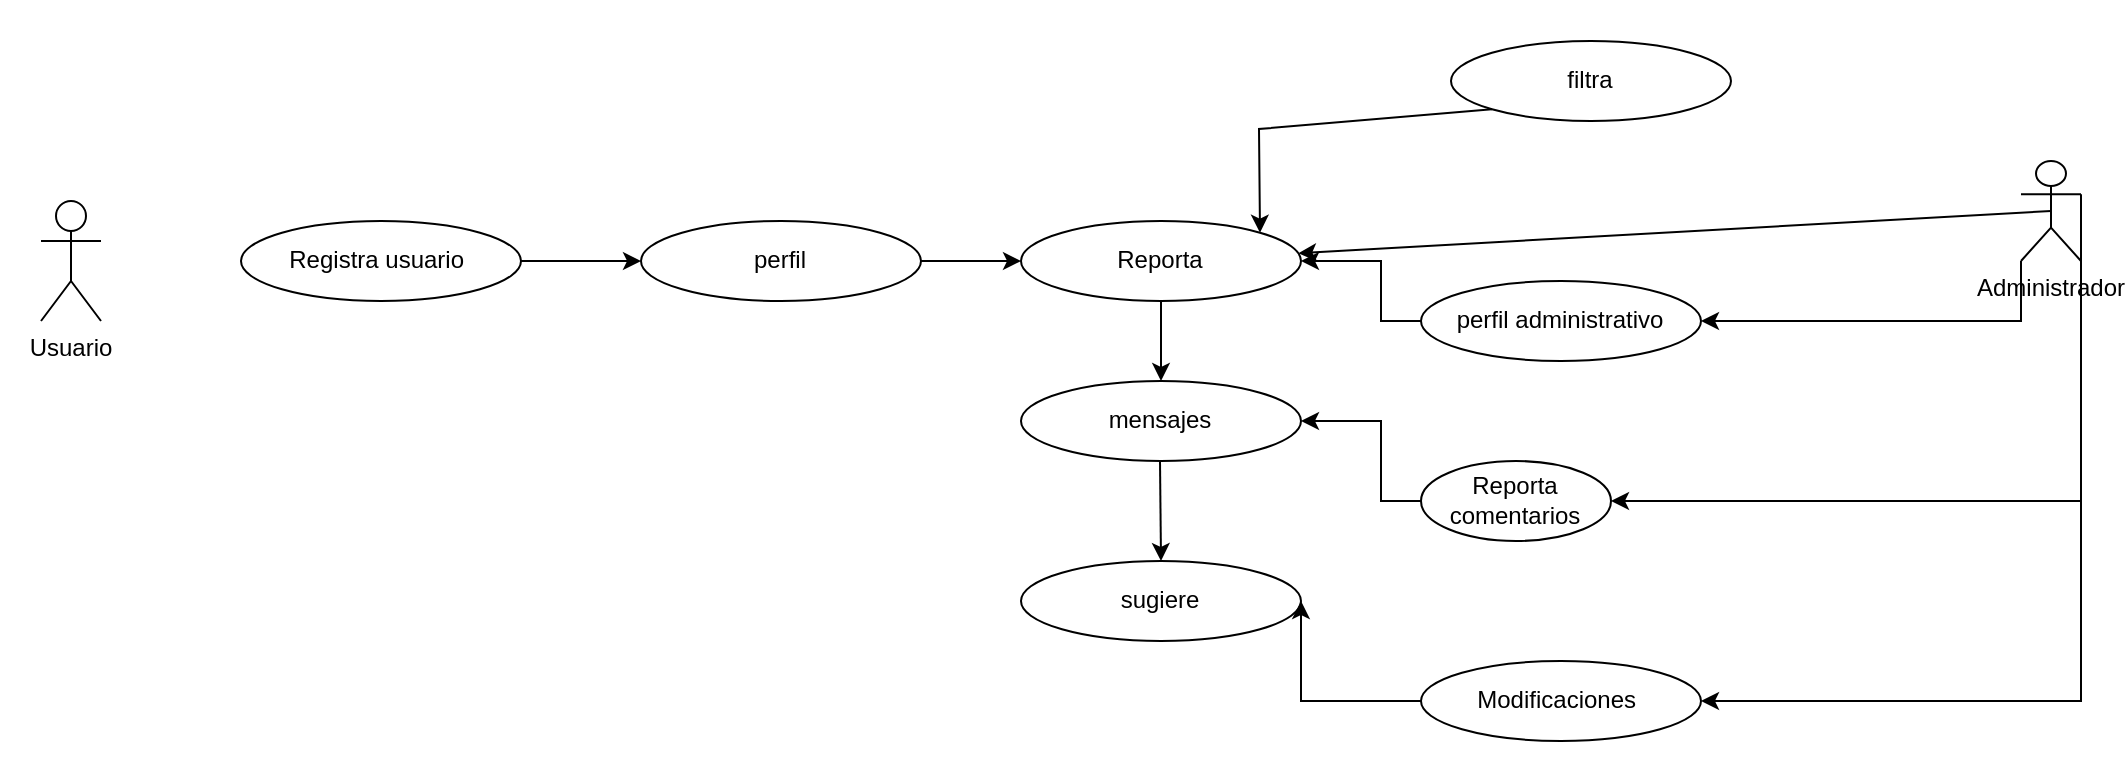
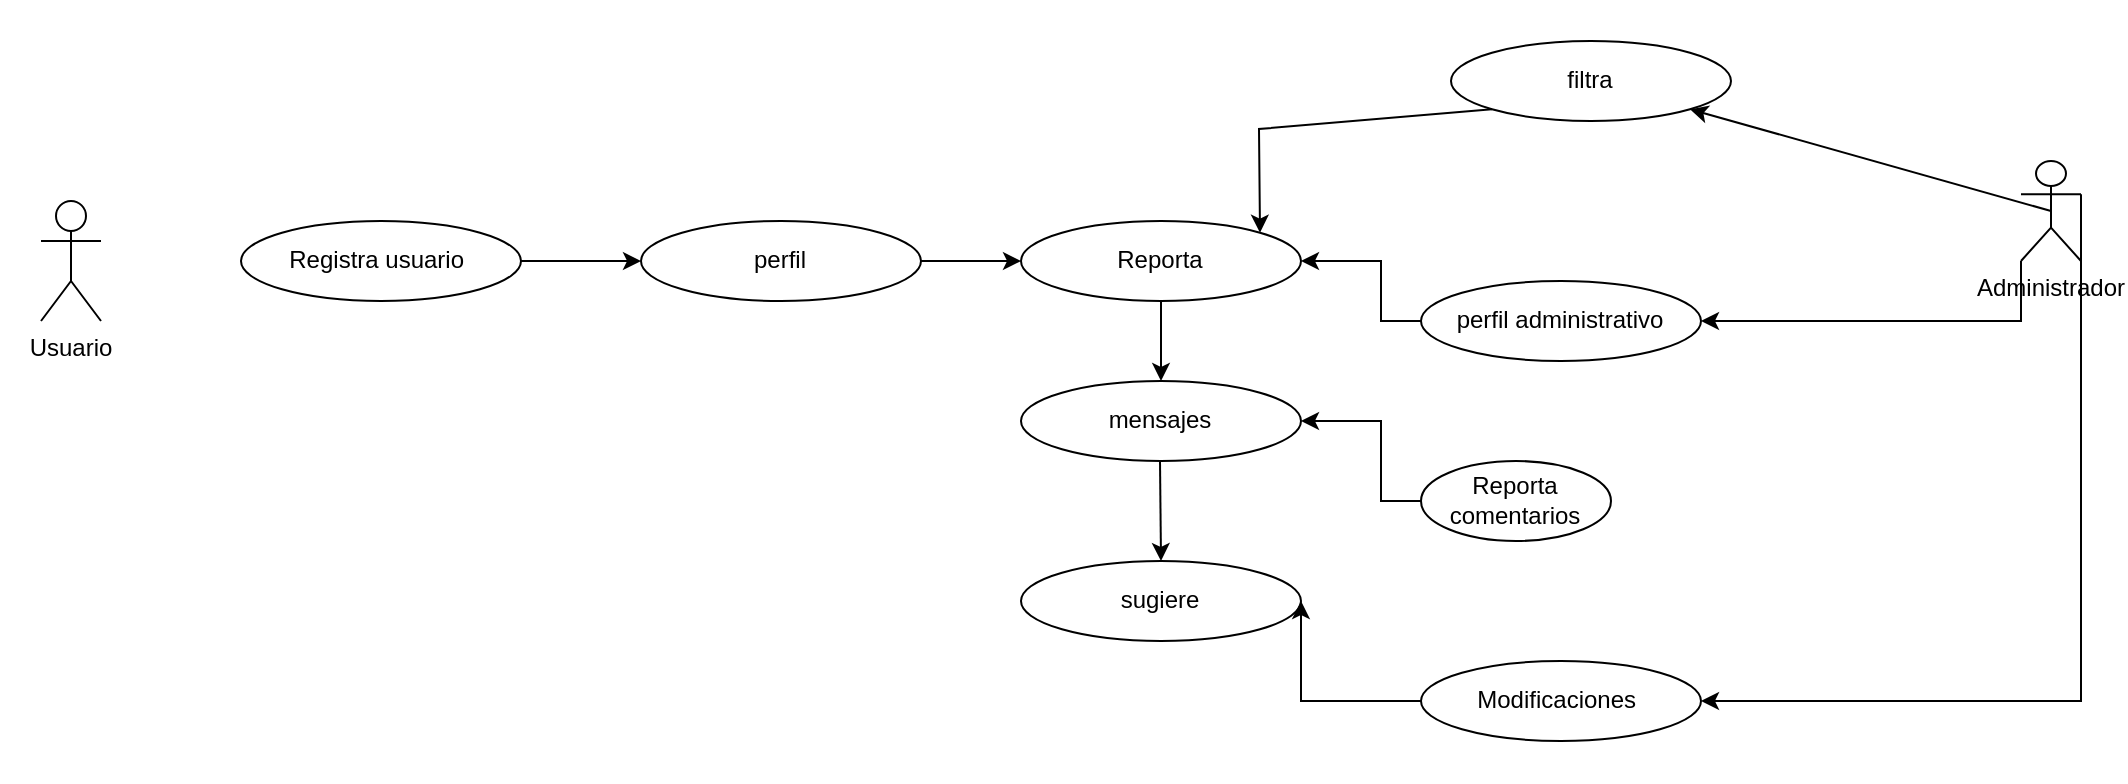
(1680, 232) -> (1875, 161)
(1851, 501) -> none
